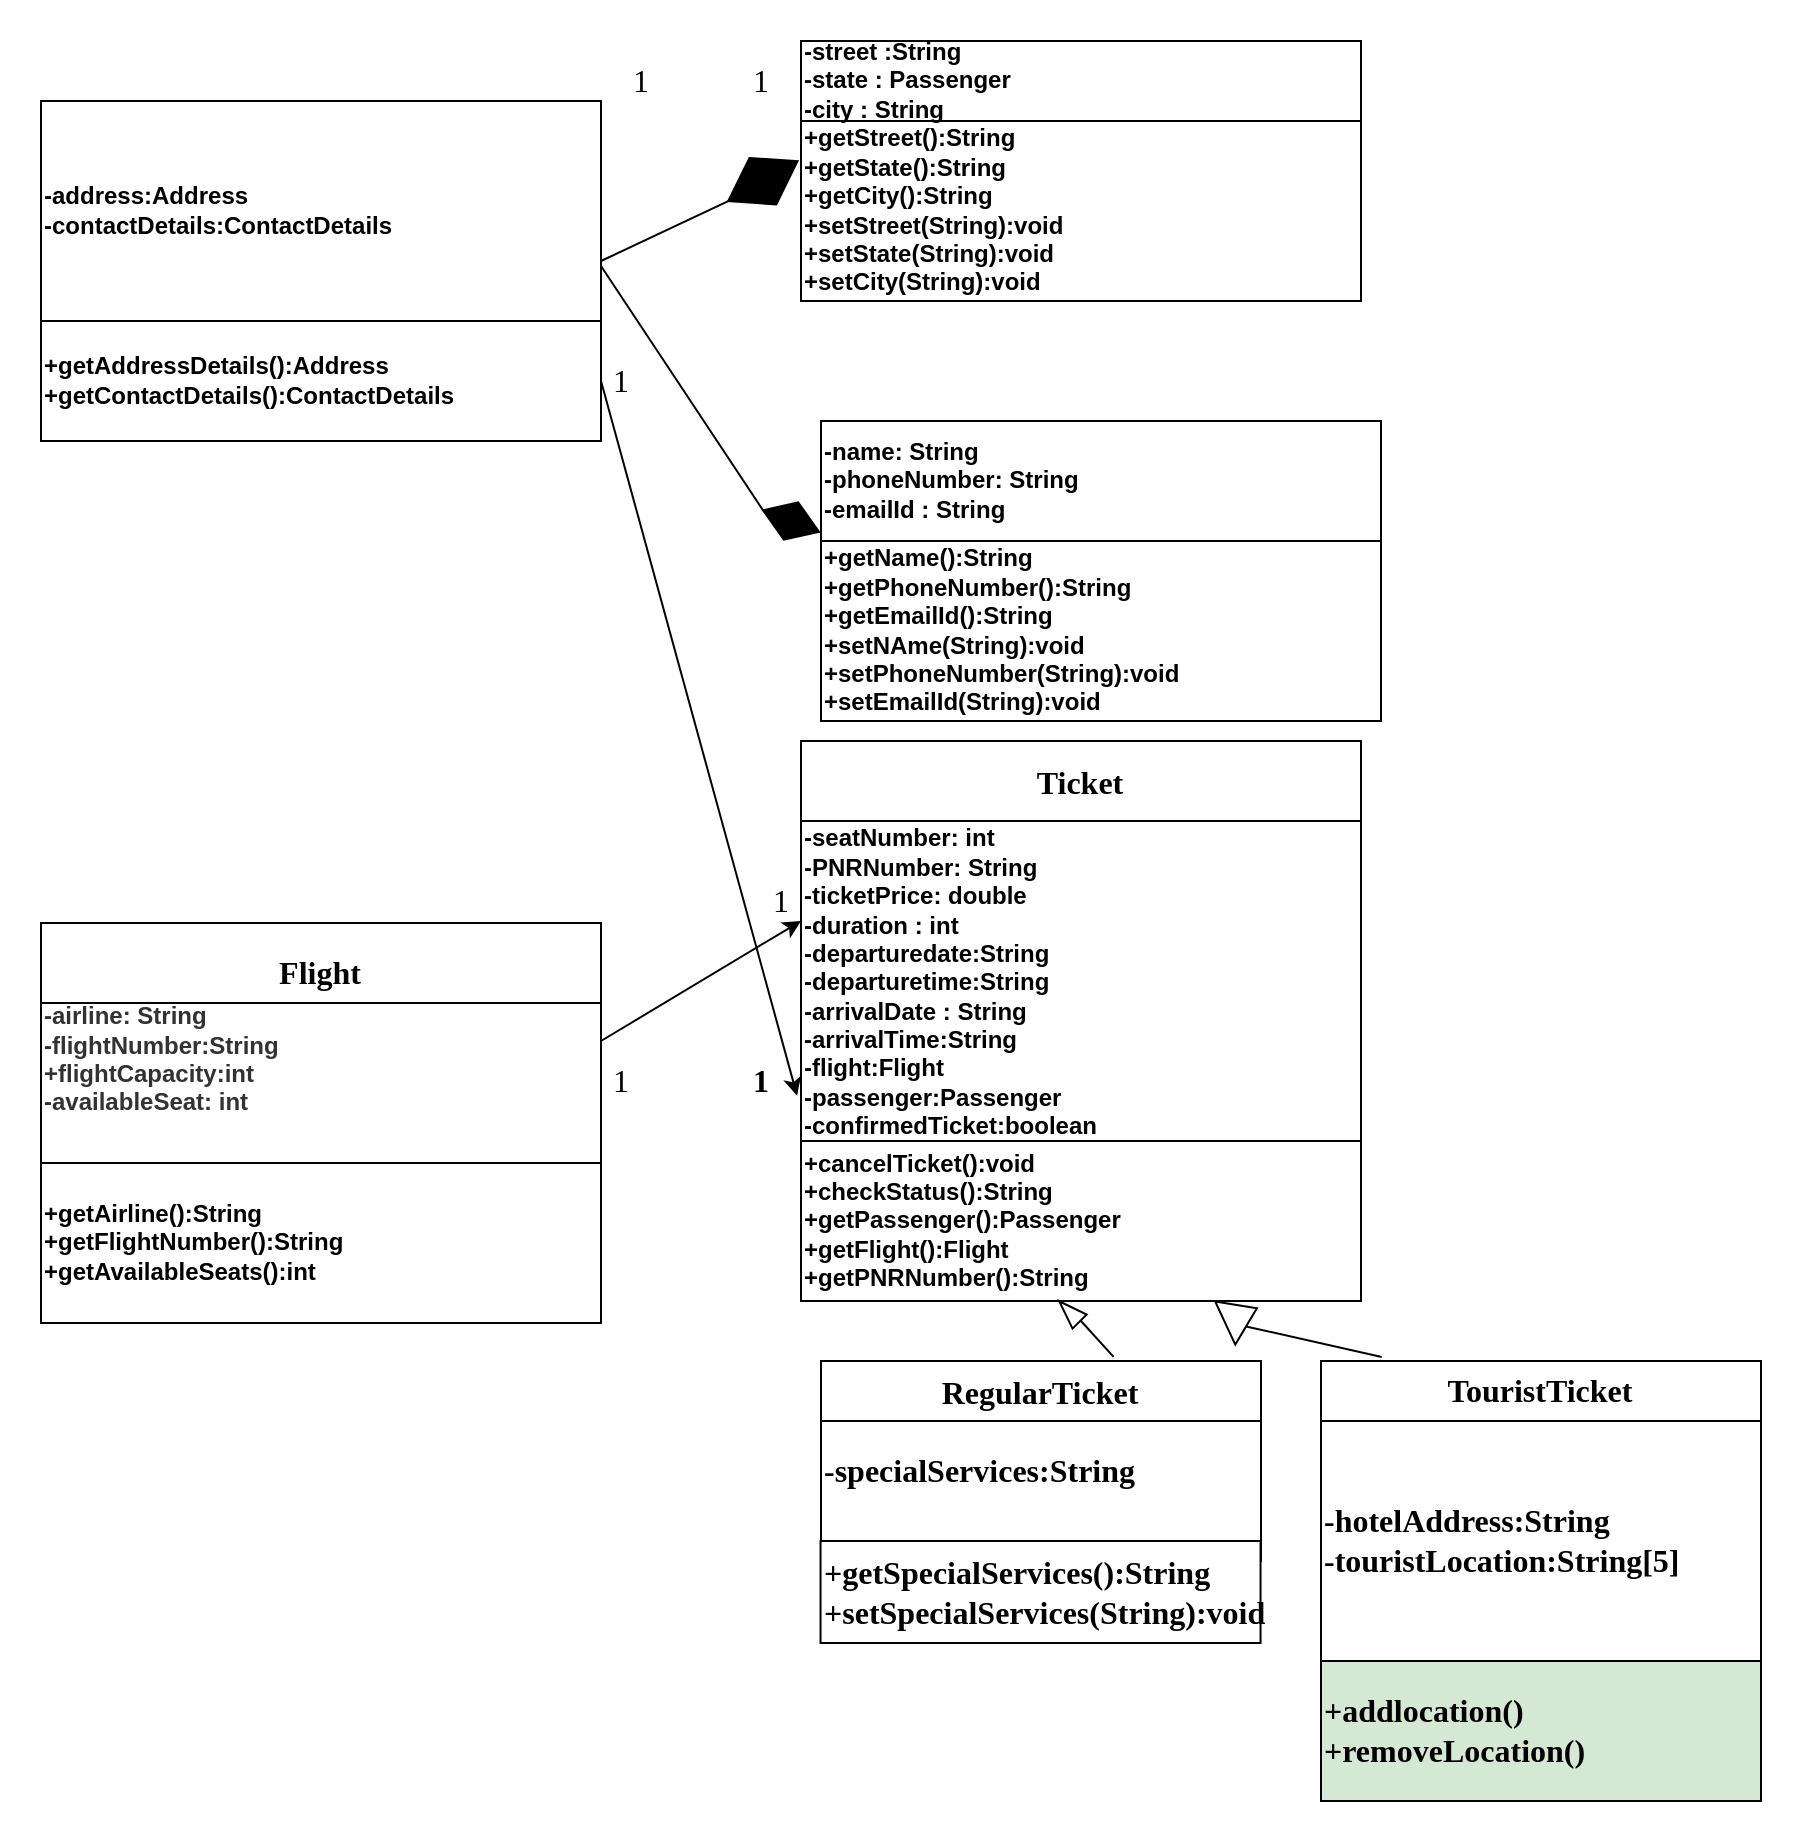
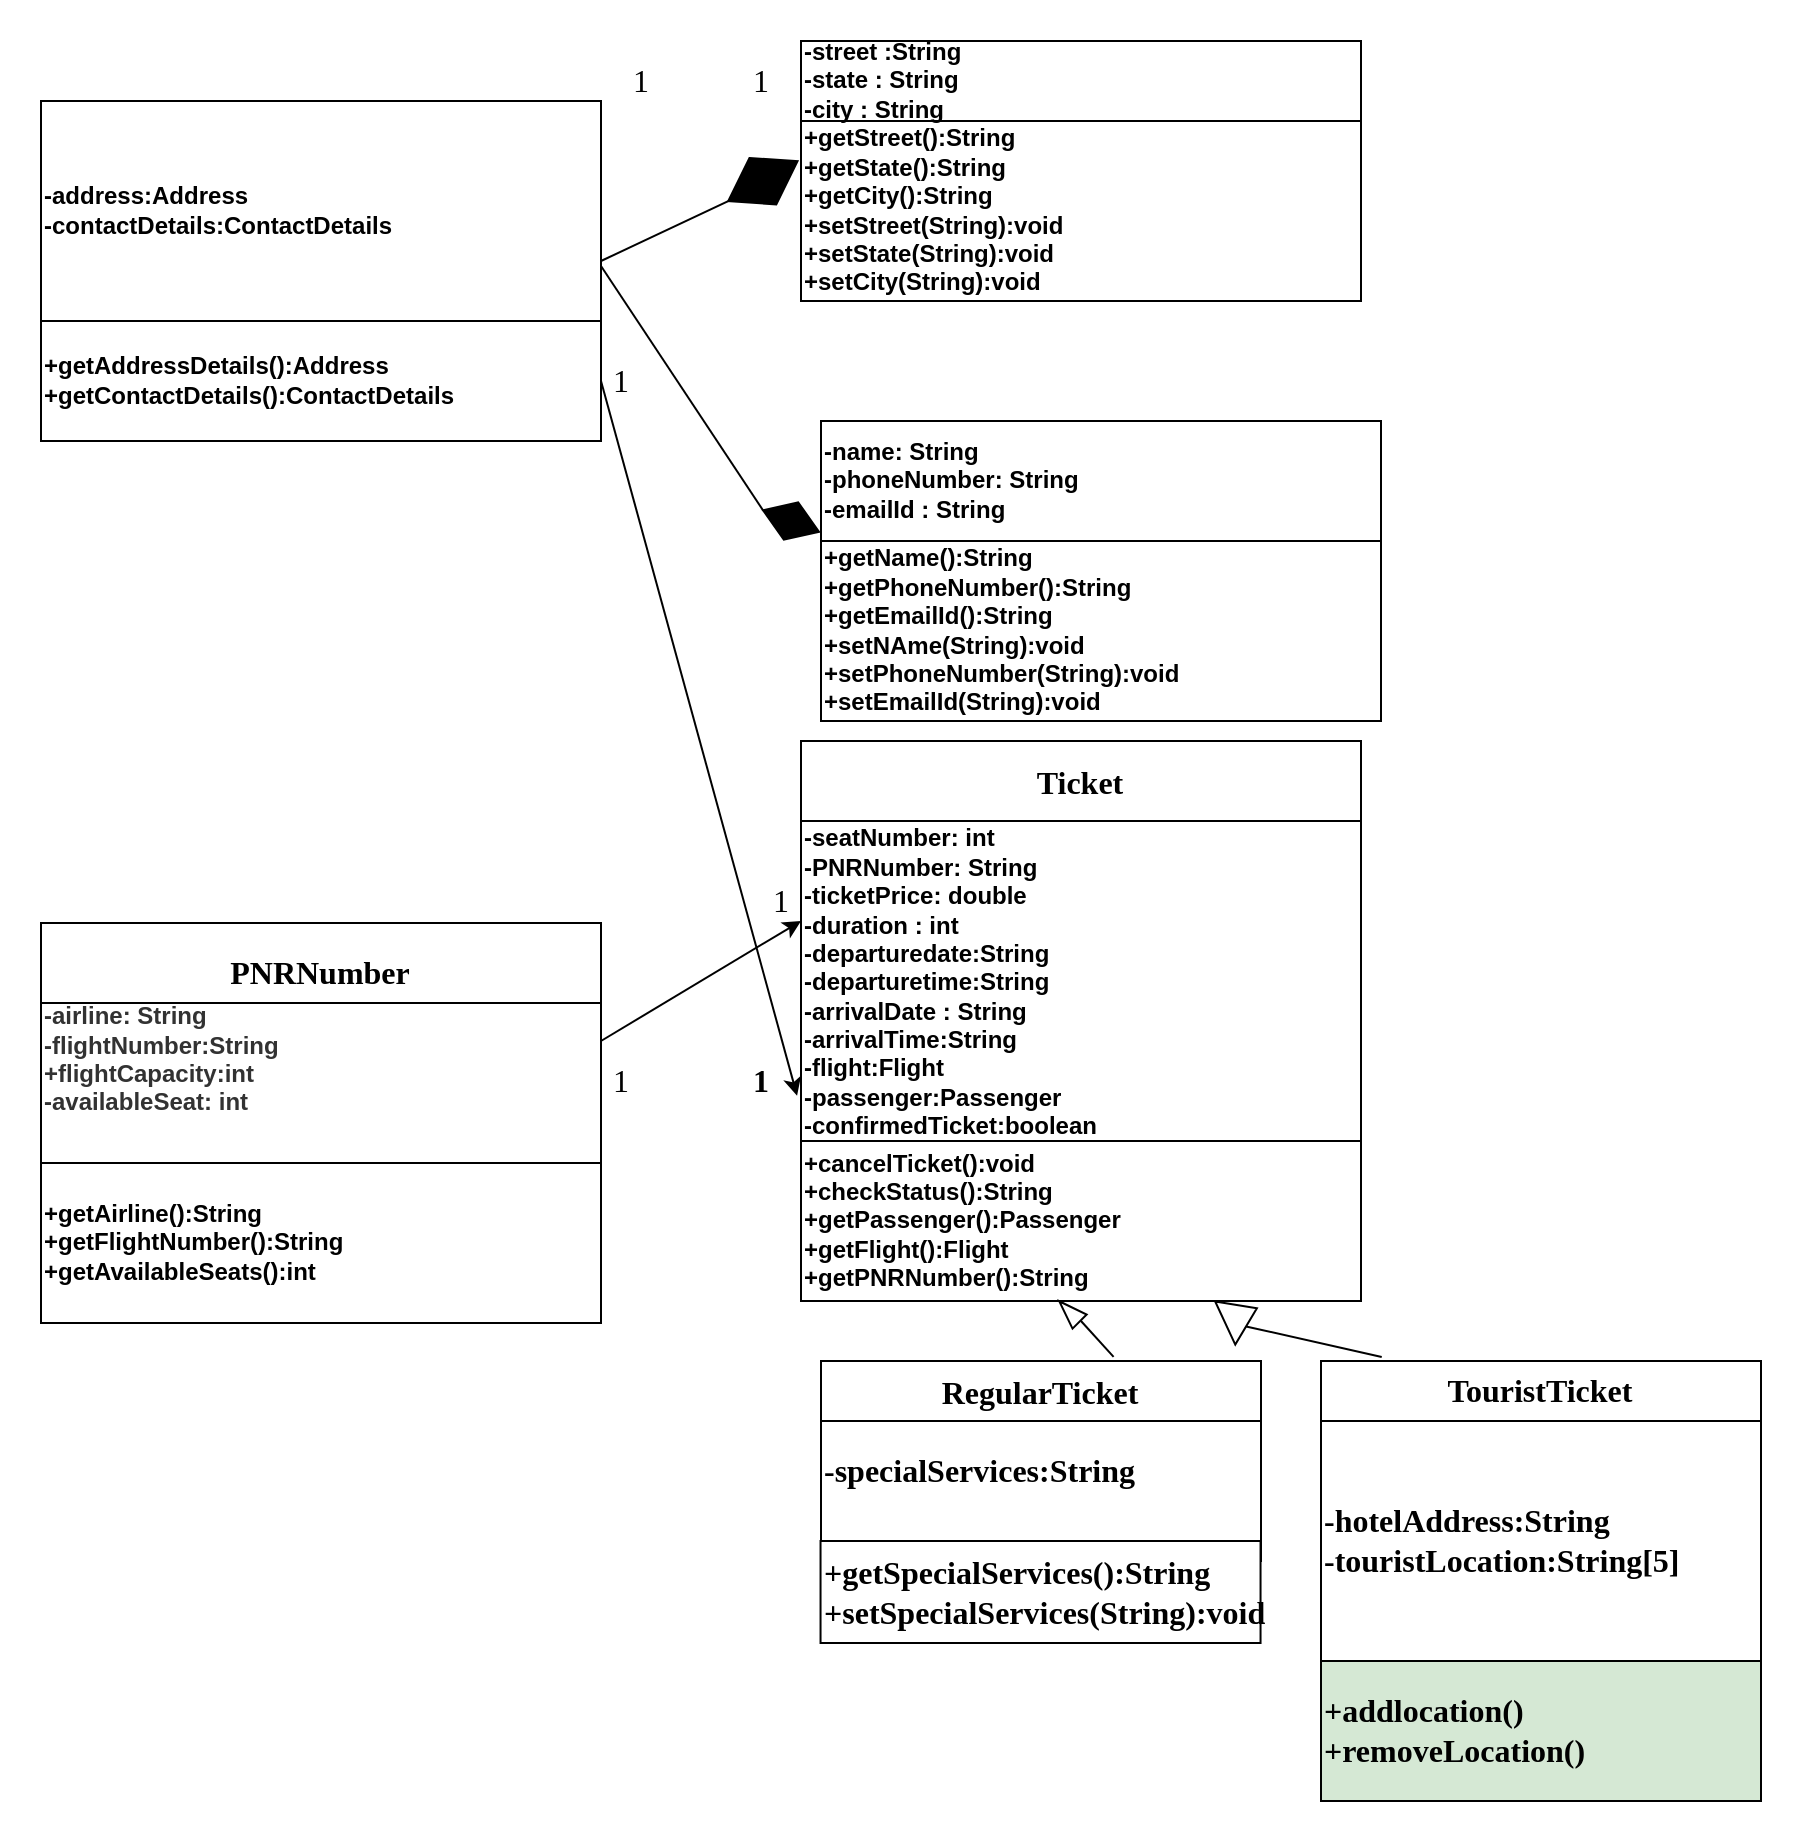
(917, 81) -> (896, 81)
(321, 973) -> (321, 973)
